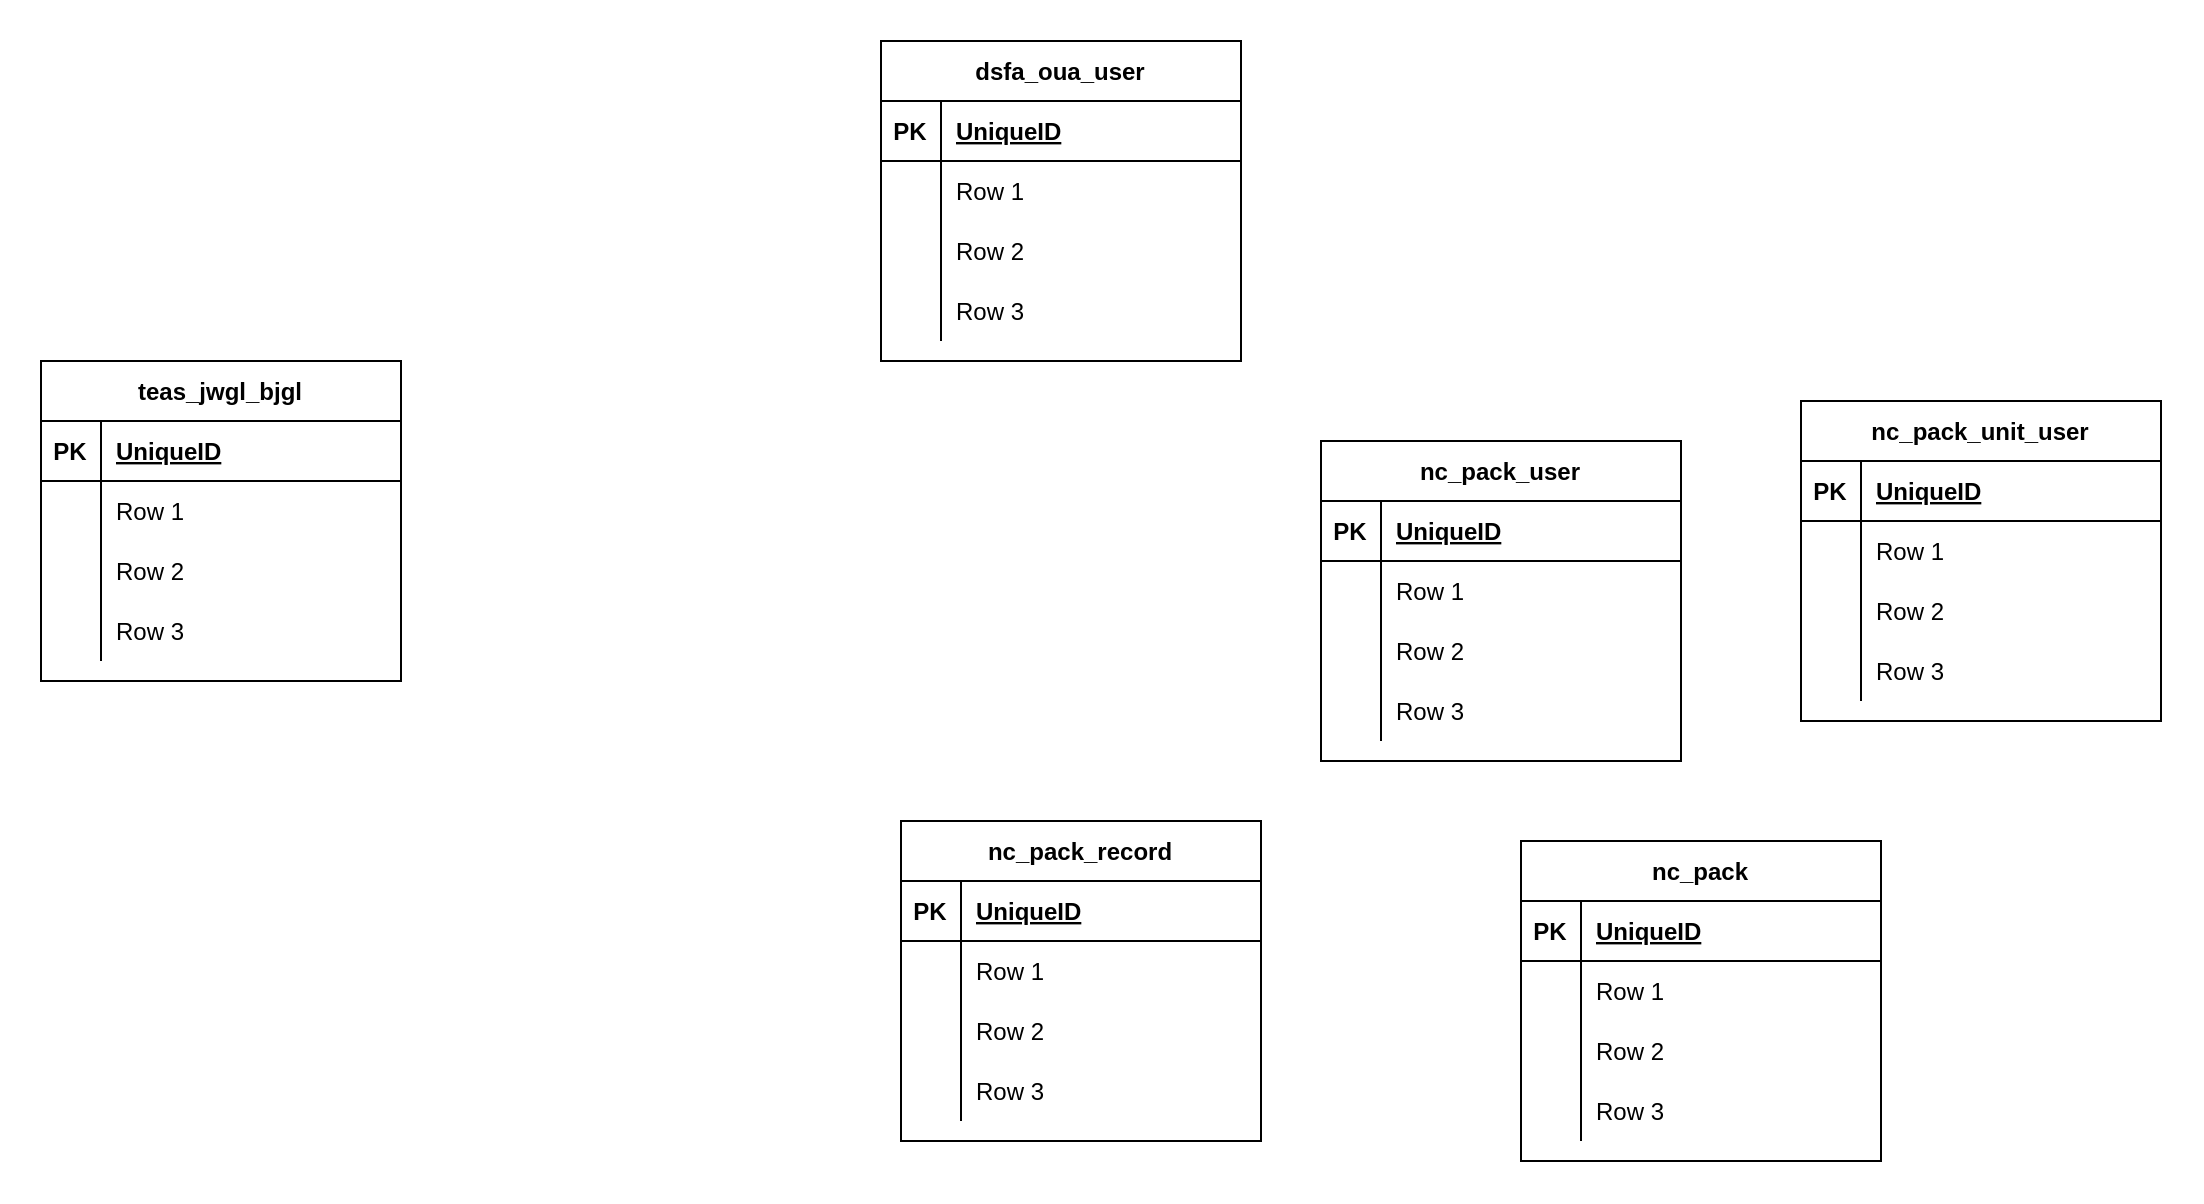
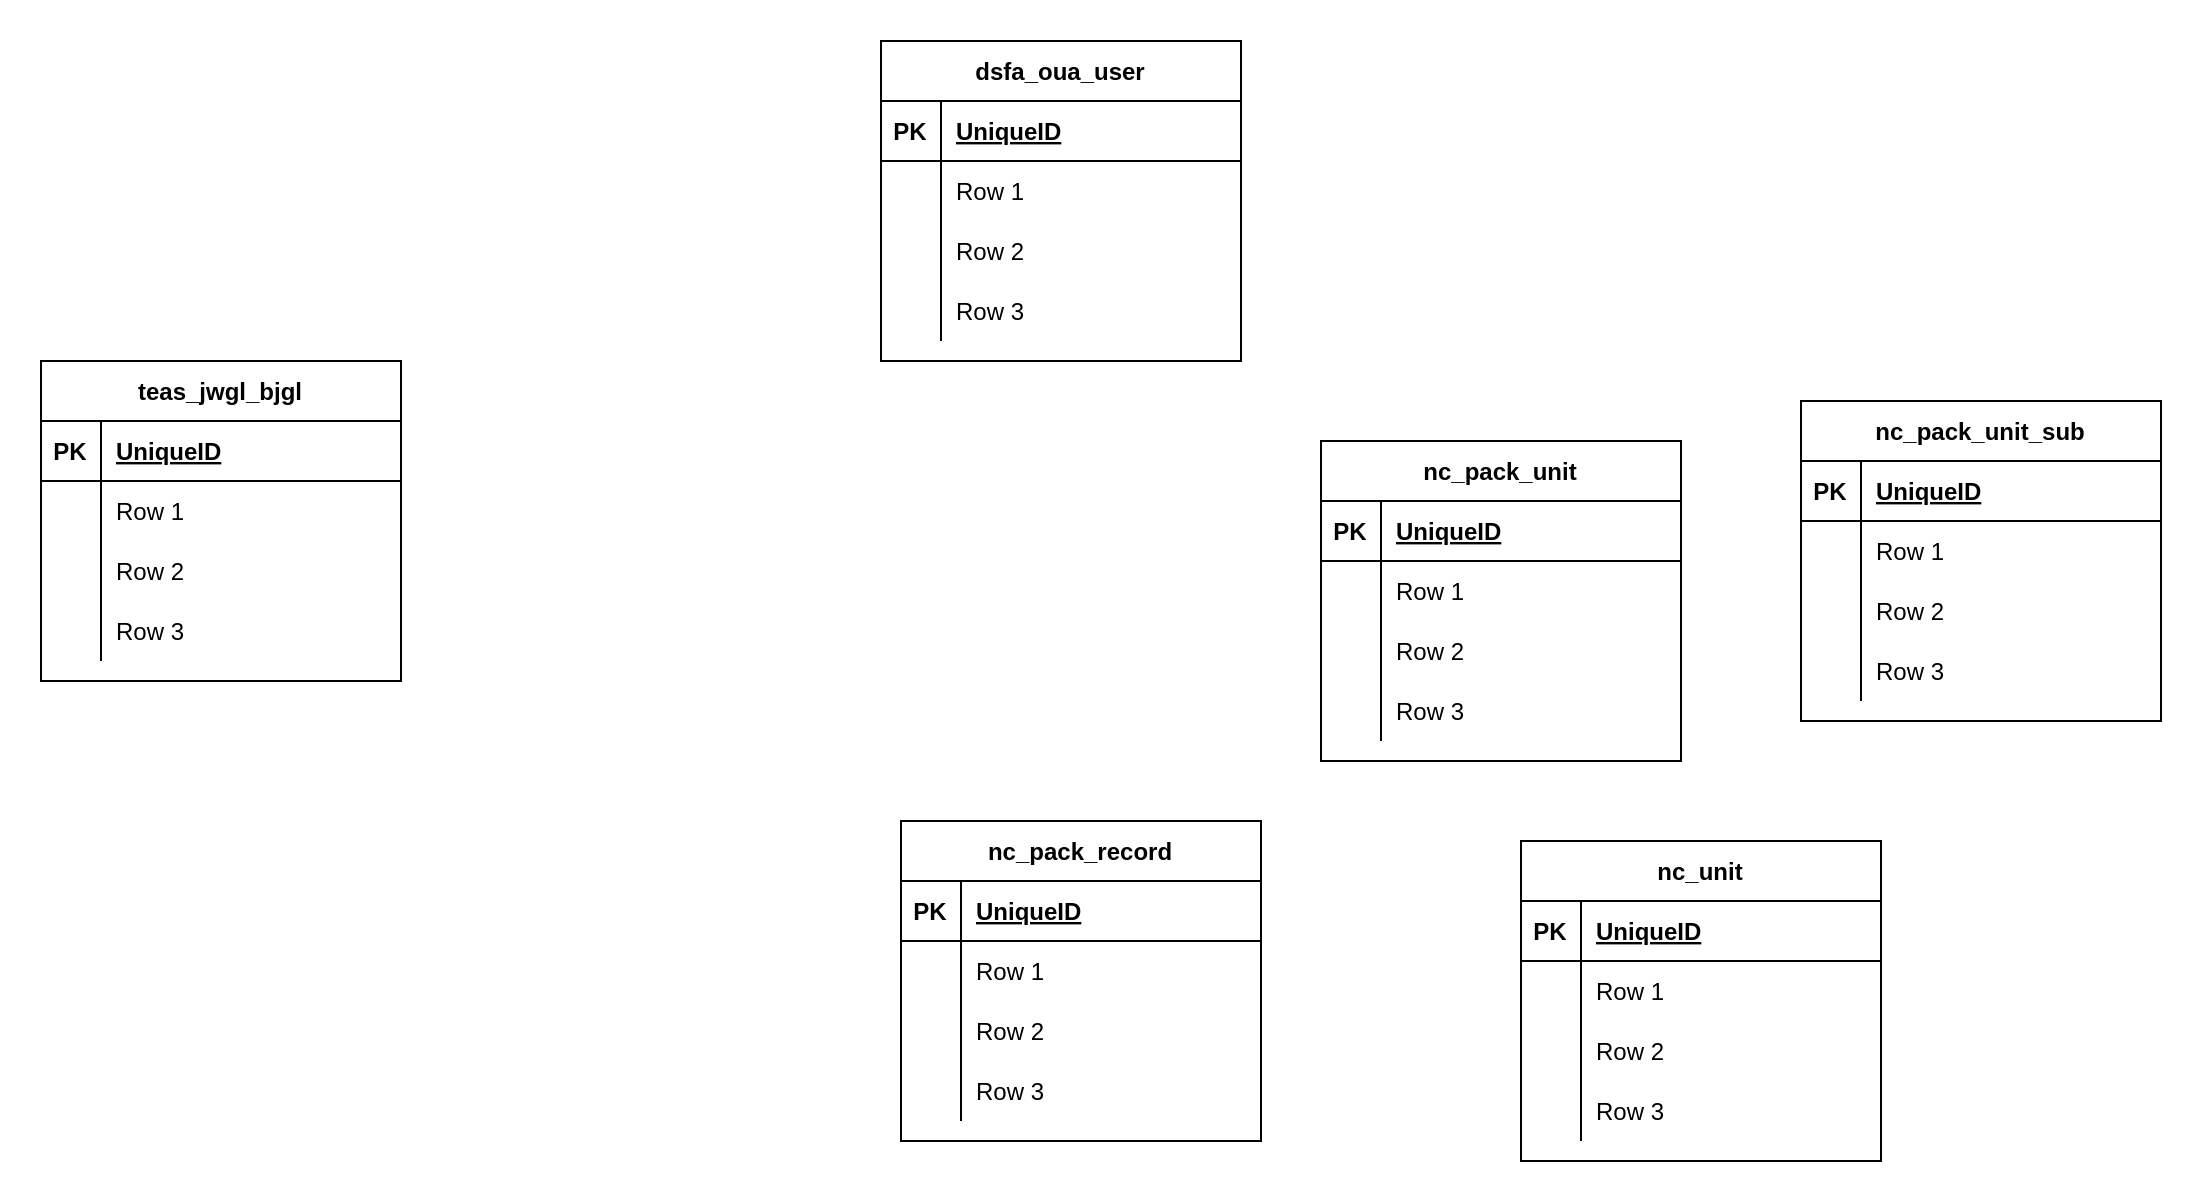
(1980, 432) -> (1980, 432)
(1500, 472) -> (1500, 472)
(1700, 872) -> (1700, 872)
